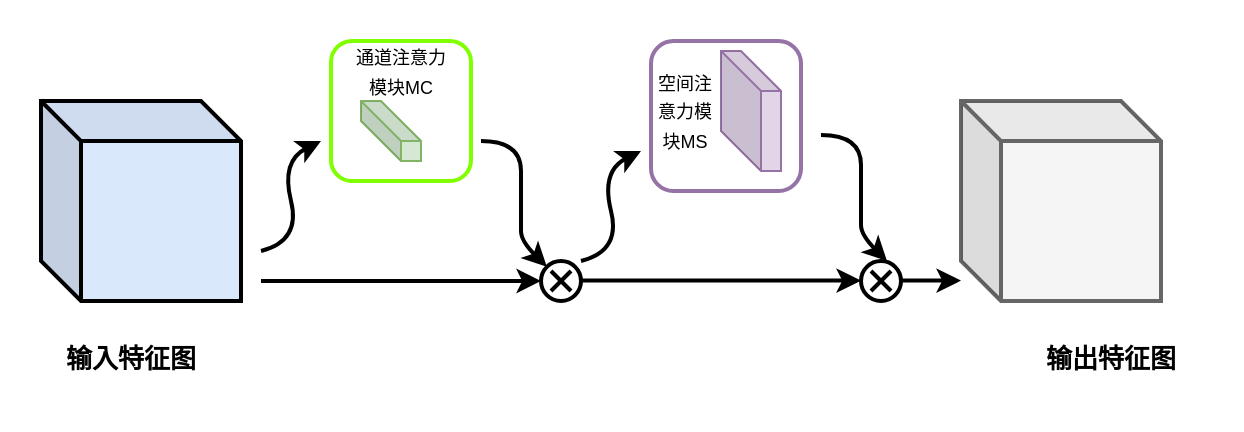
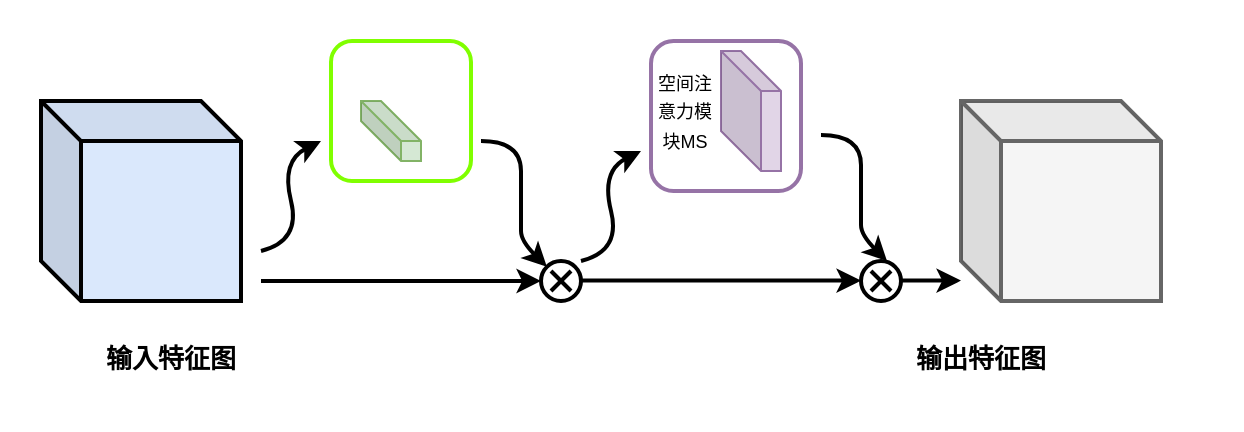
(401, 71) -> none
(131, 359) -> (171, 359)
(1111, 359) -> (981, 359)
